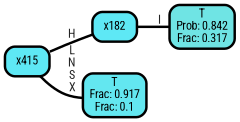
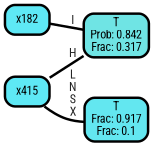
(71, 43) -> (67, 67)
